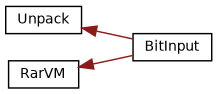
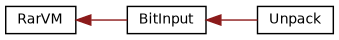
(115, 35) -> (239, 20)
